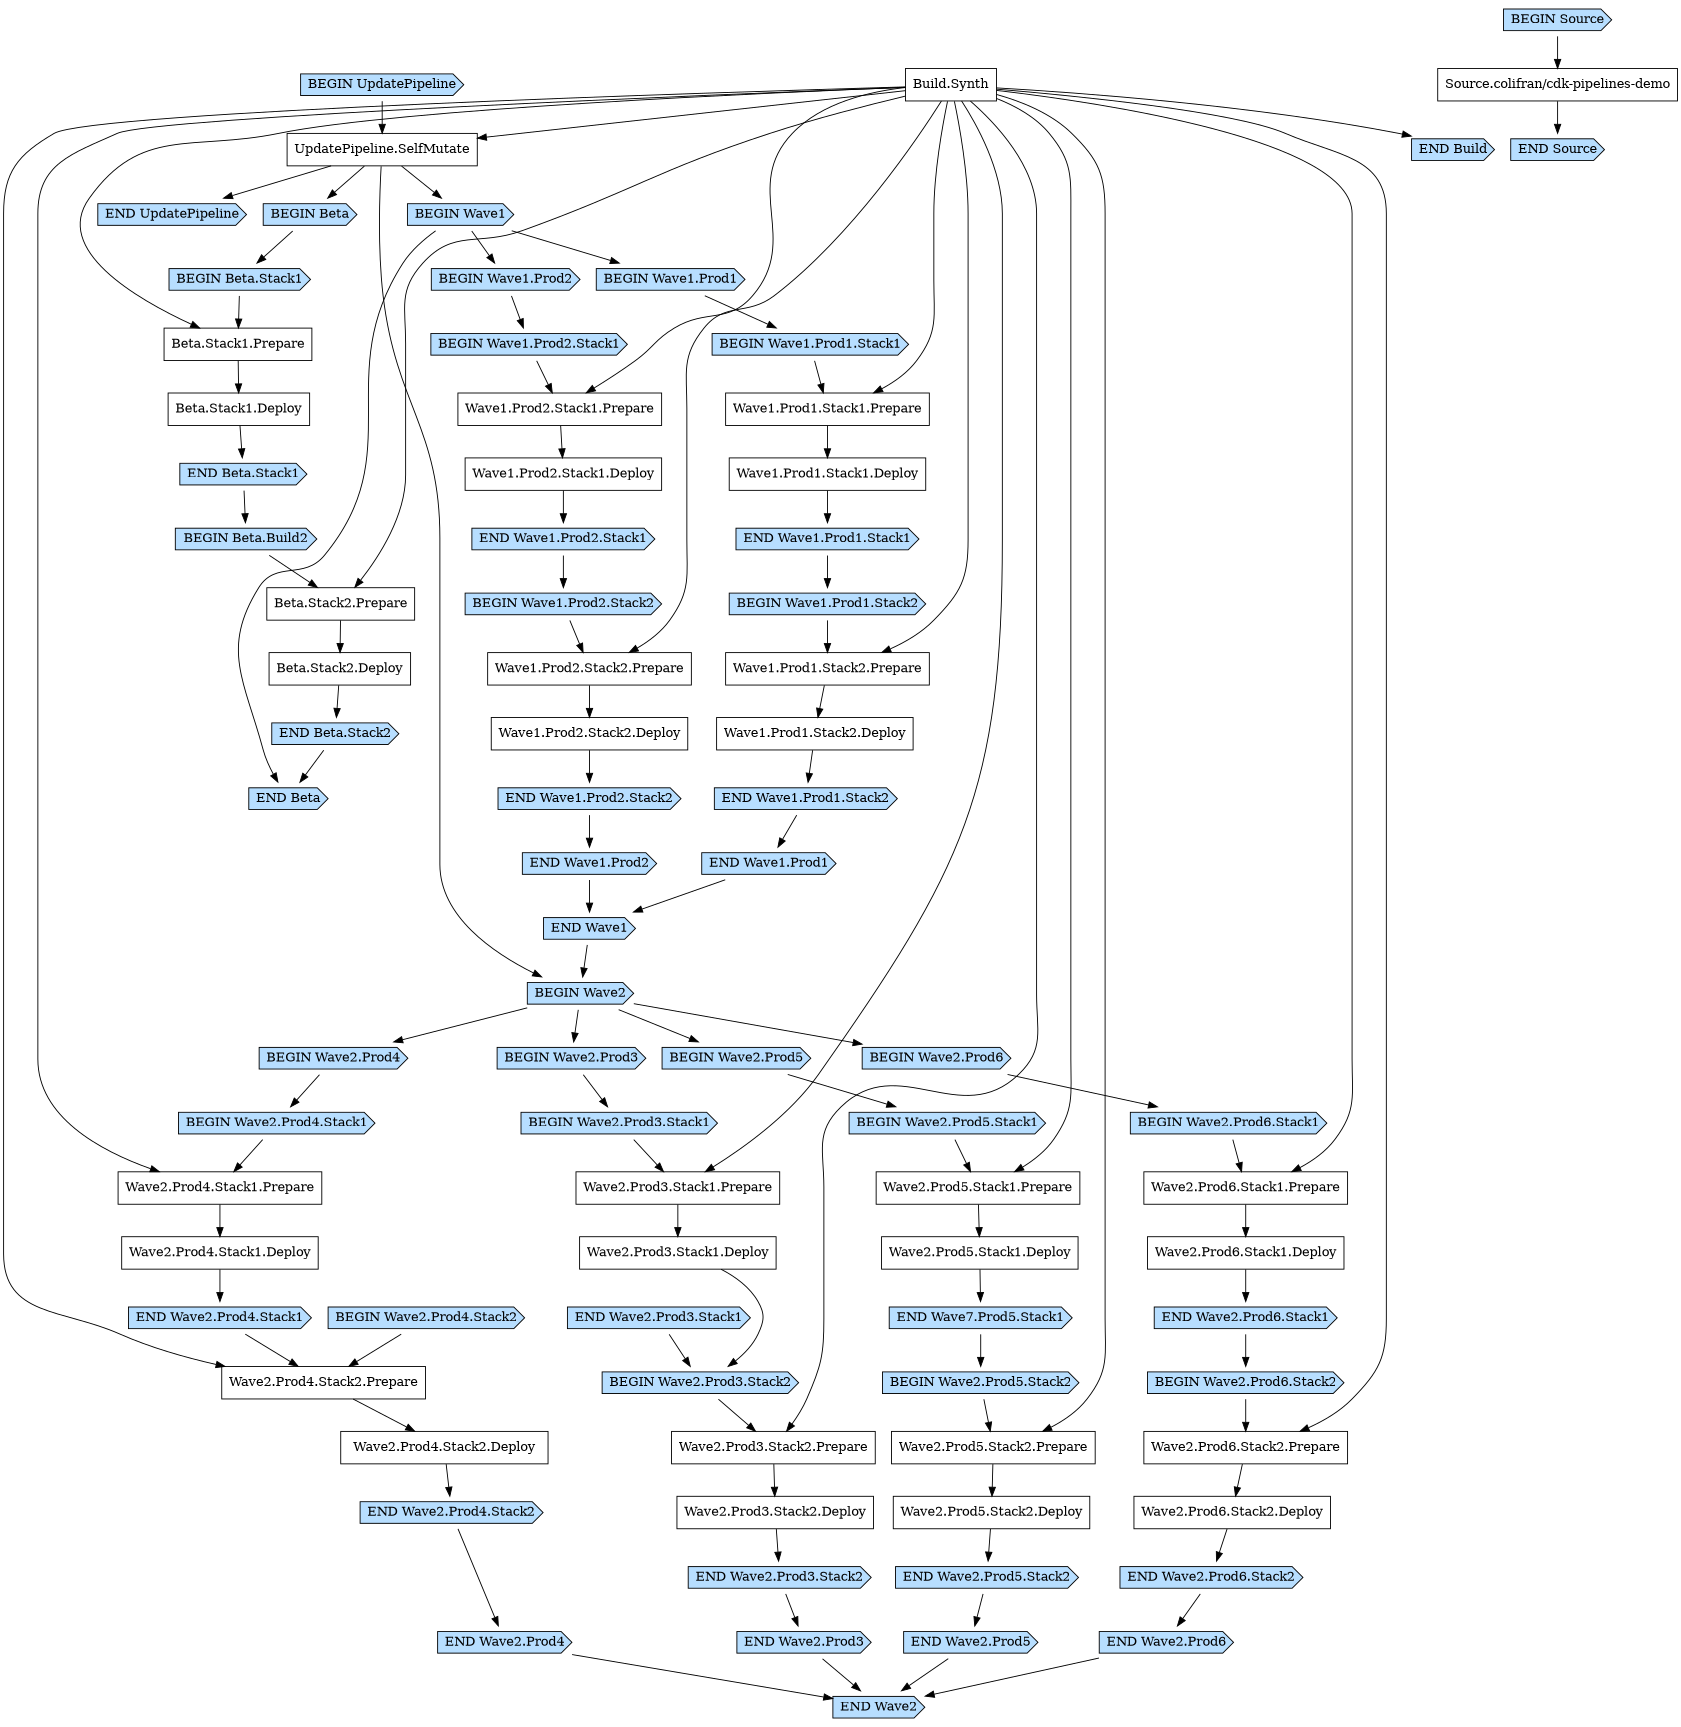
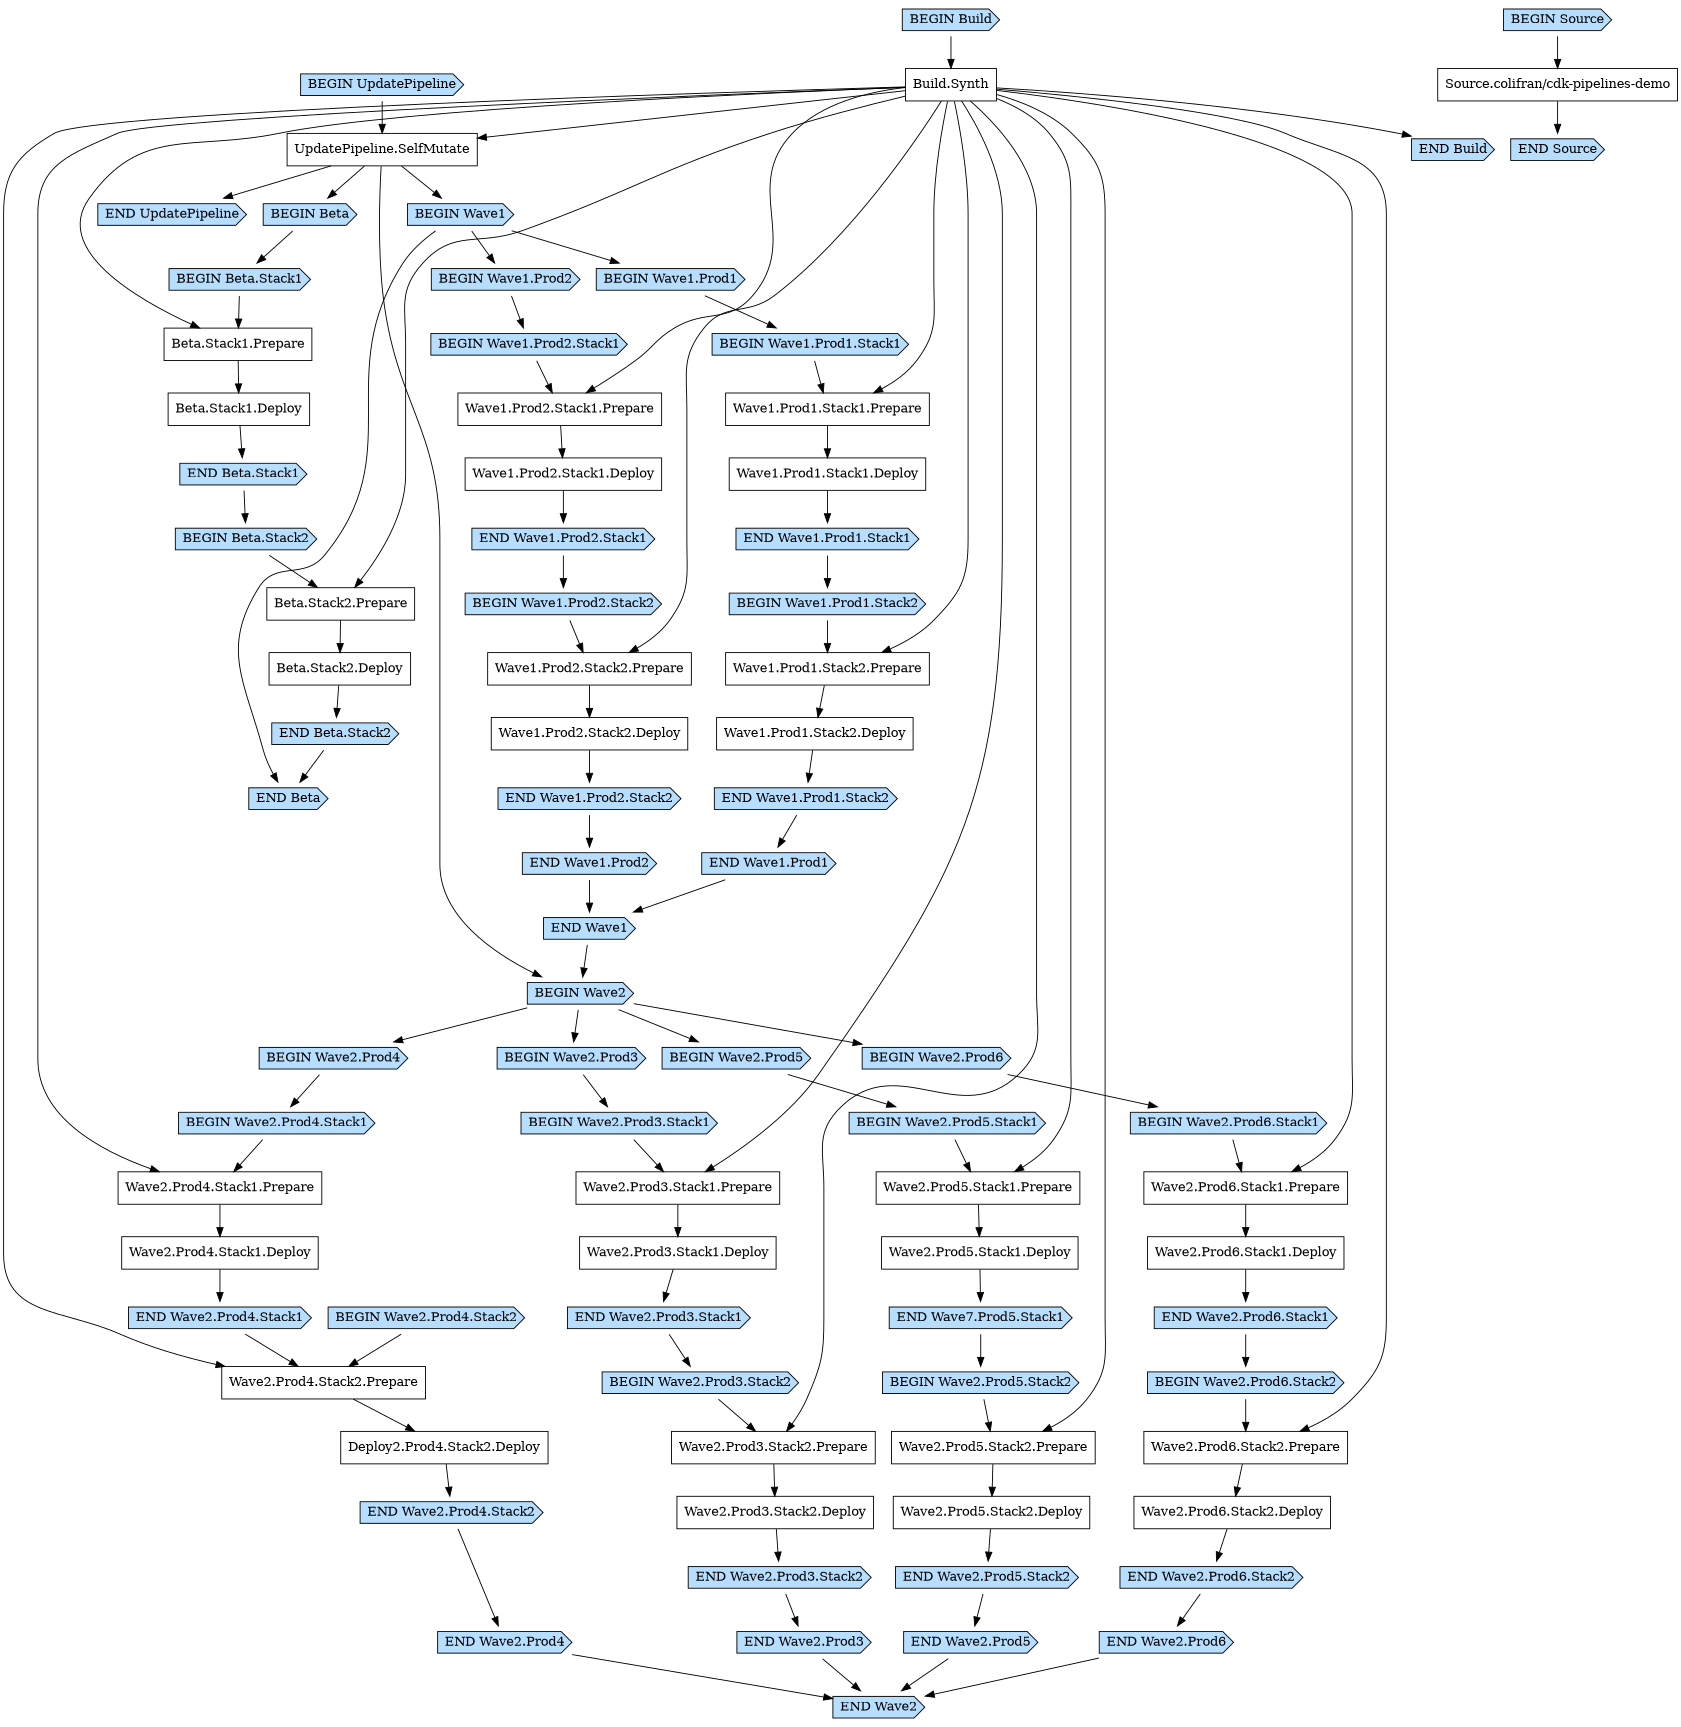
none -> (951, 20)
(246, 539) -> (246, 539)
(762, 1311) -> (670, 1281)
(444, 1448) -> (444, 1448)
